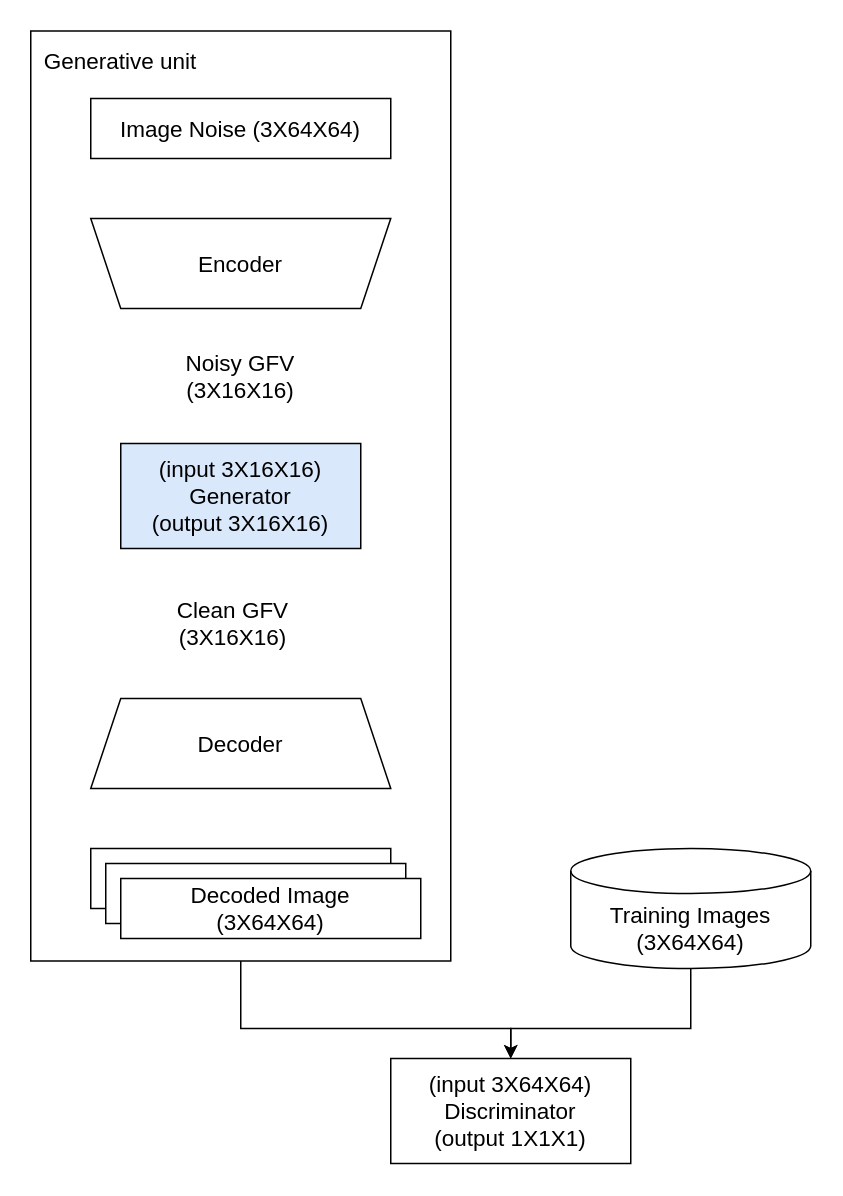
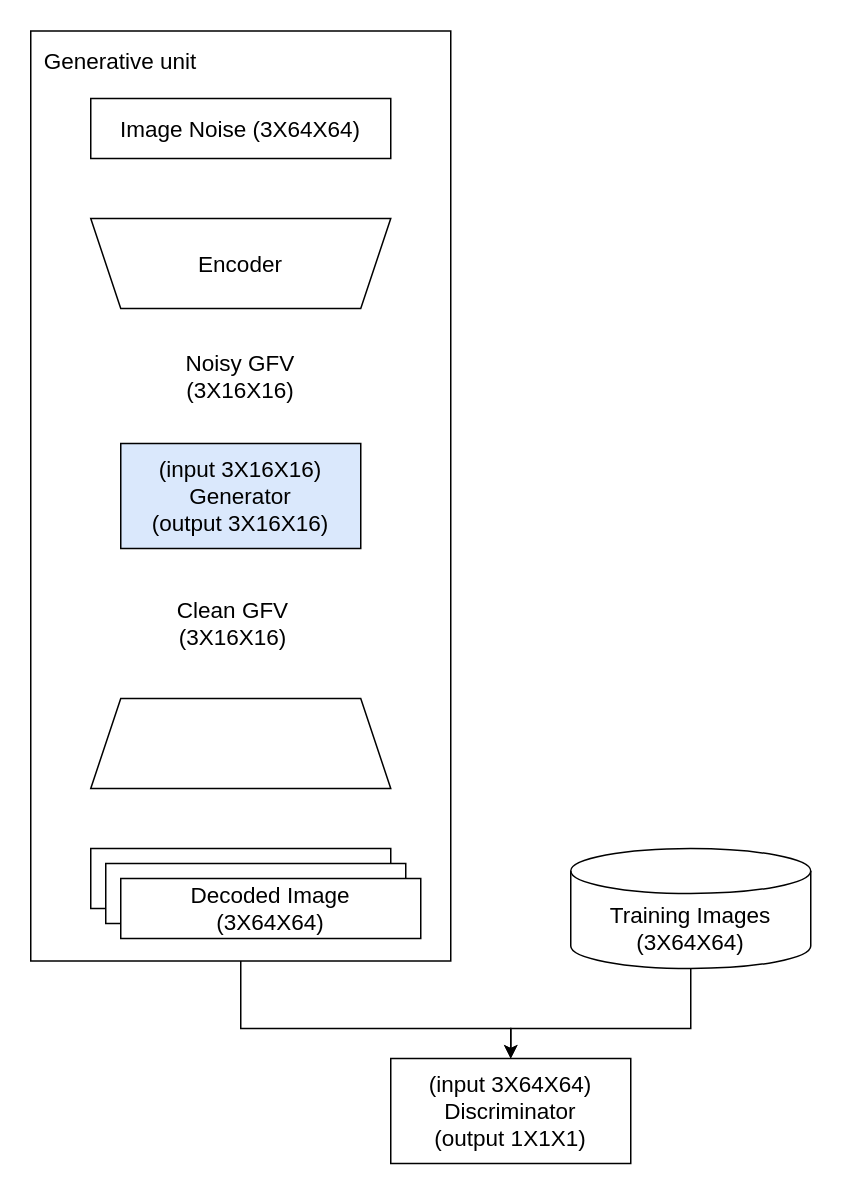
(241, 743) -> none
